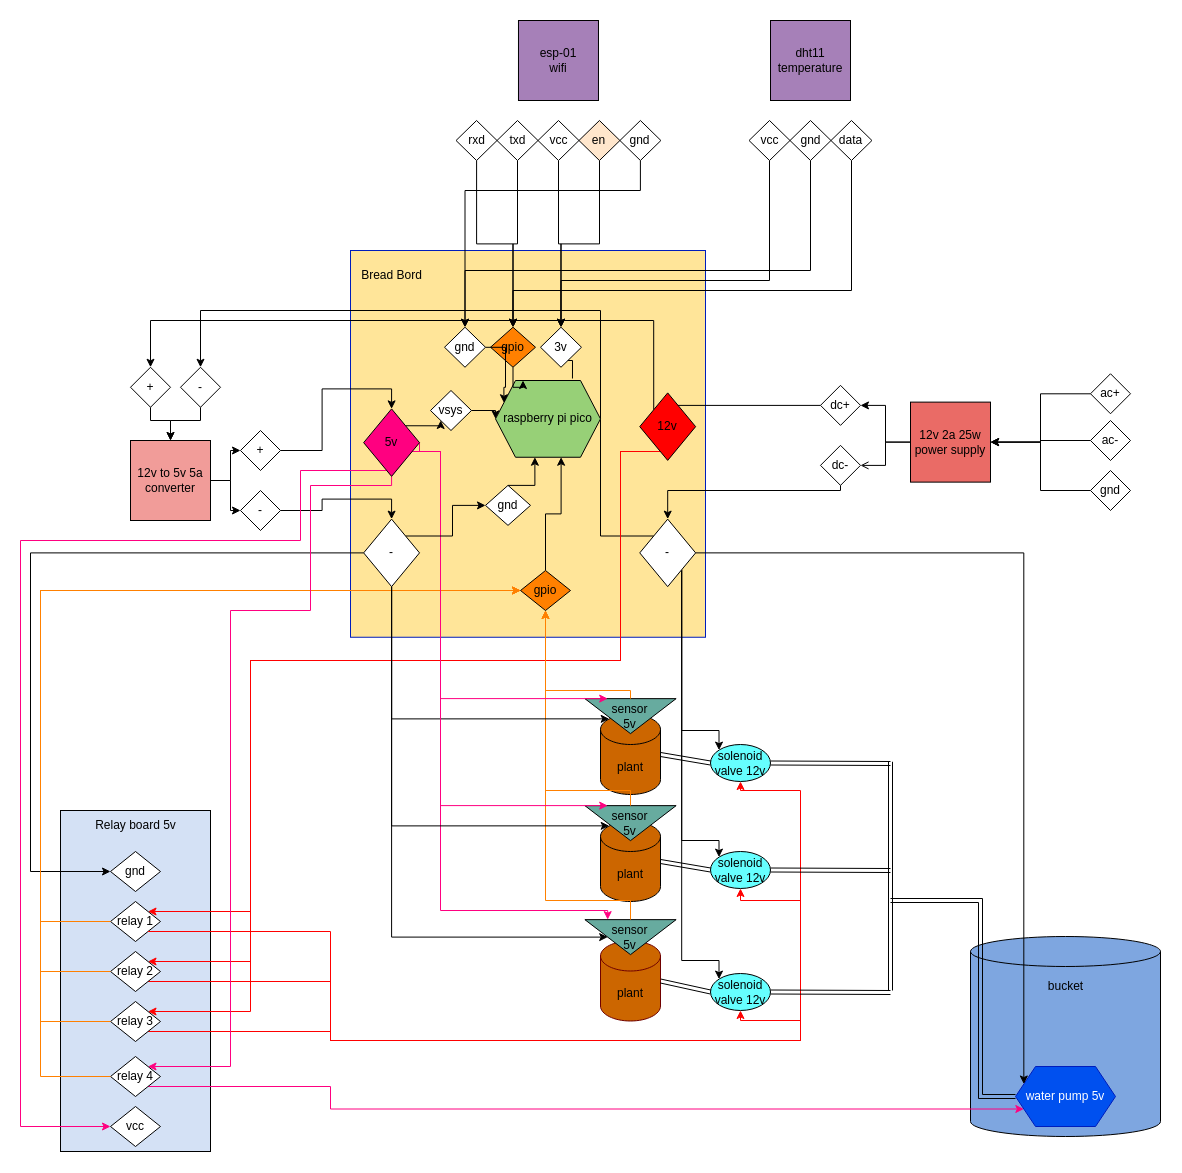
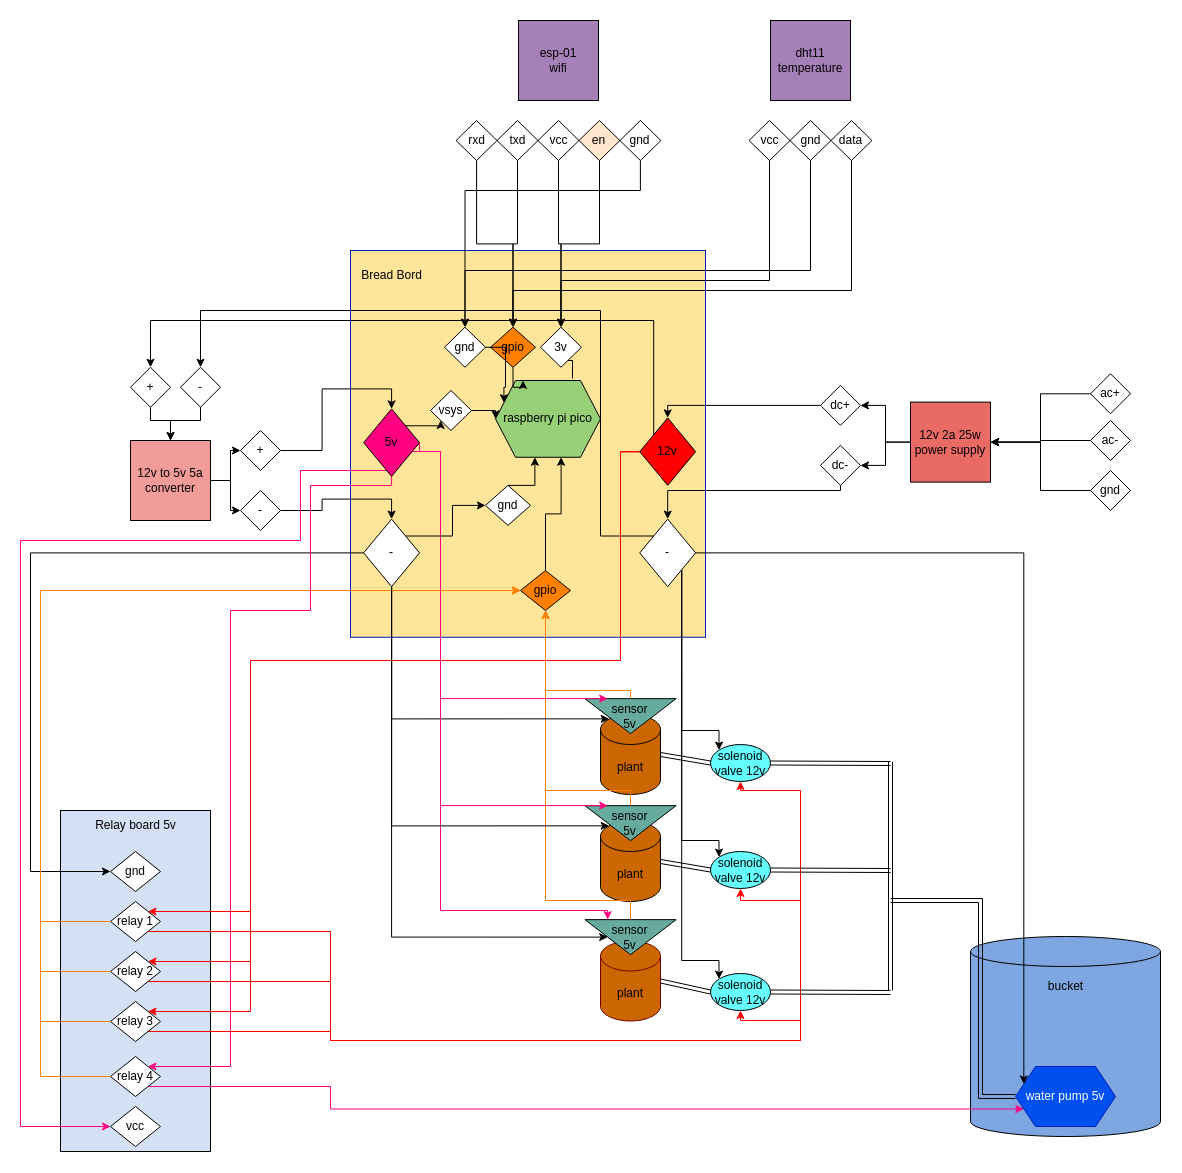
(668, 427) -> (668, 452)
(866, 465) -> (868, 465)
